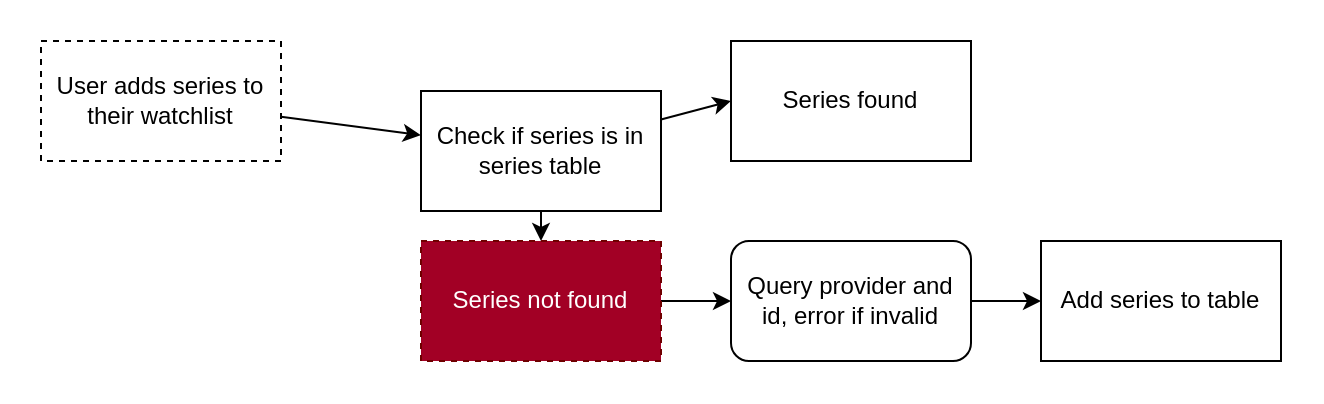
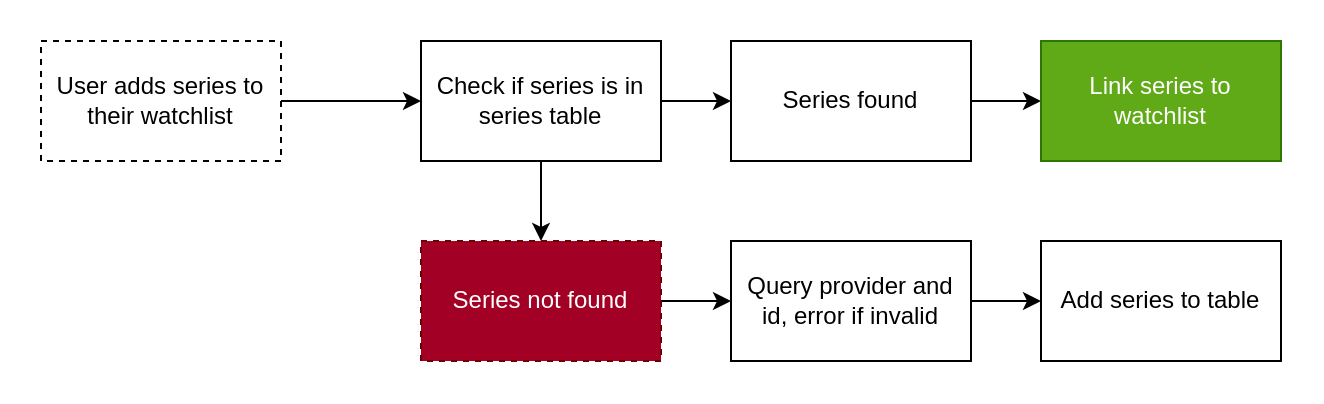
none -> (999, 101)
none -> (1161, 101)
(541, 151) -> (541, 101)
(851, 301) -> (851, 301)
